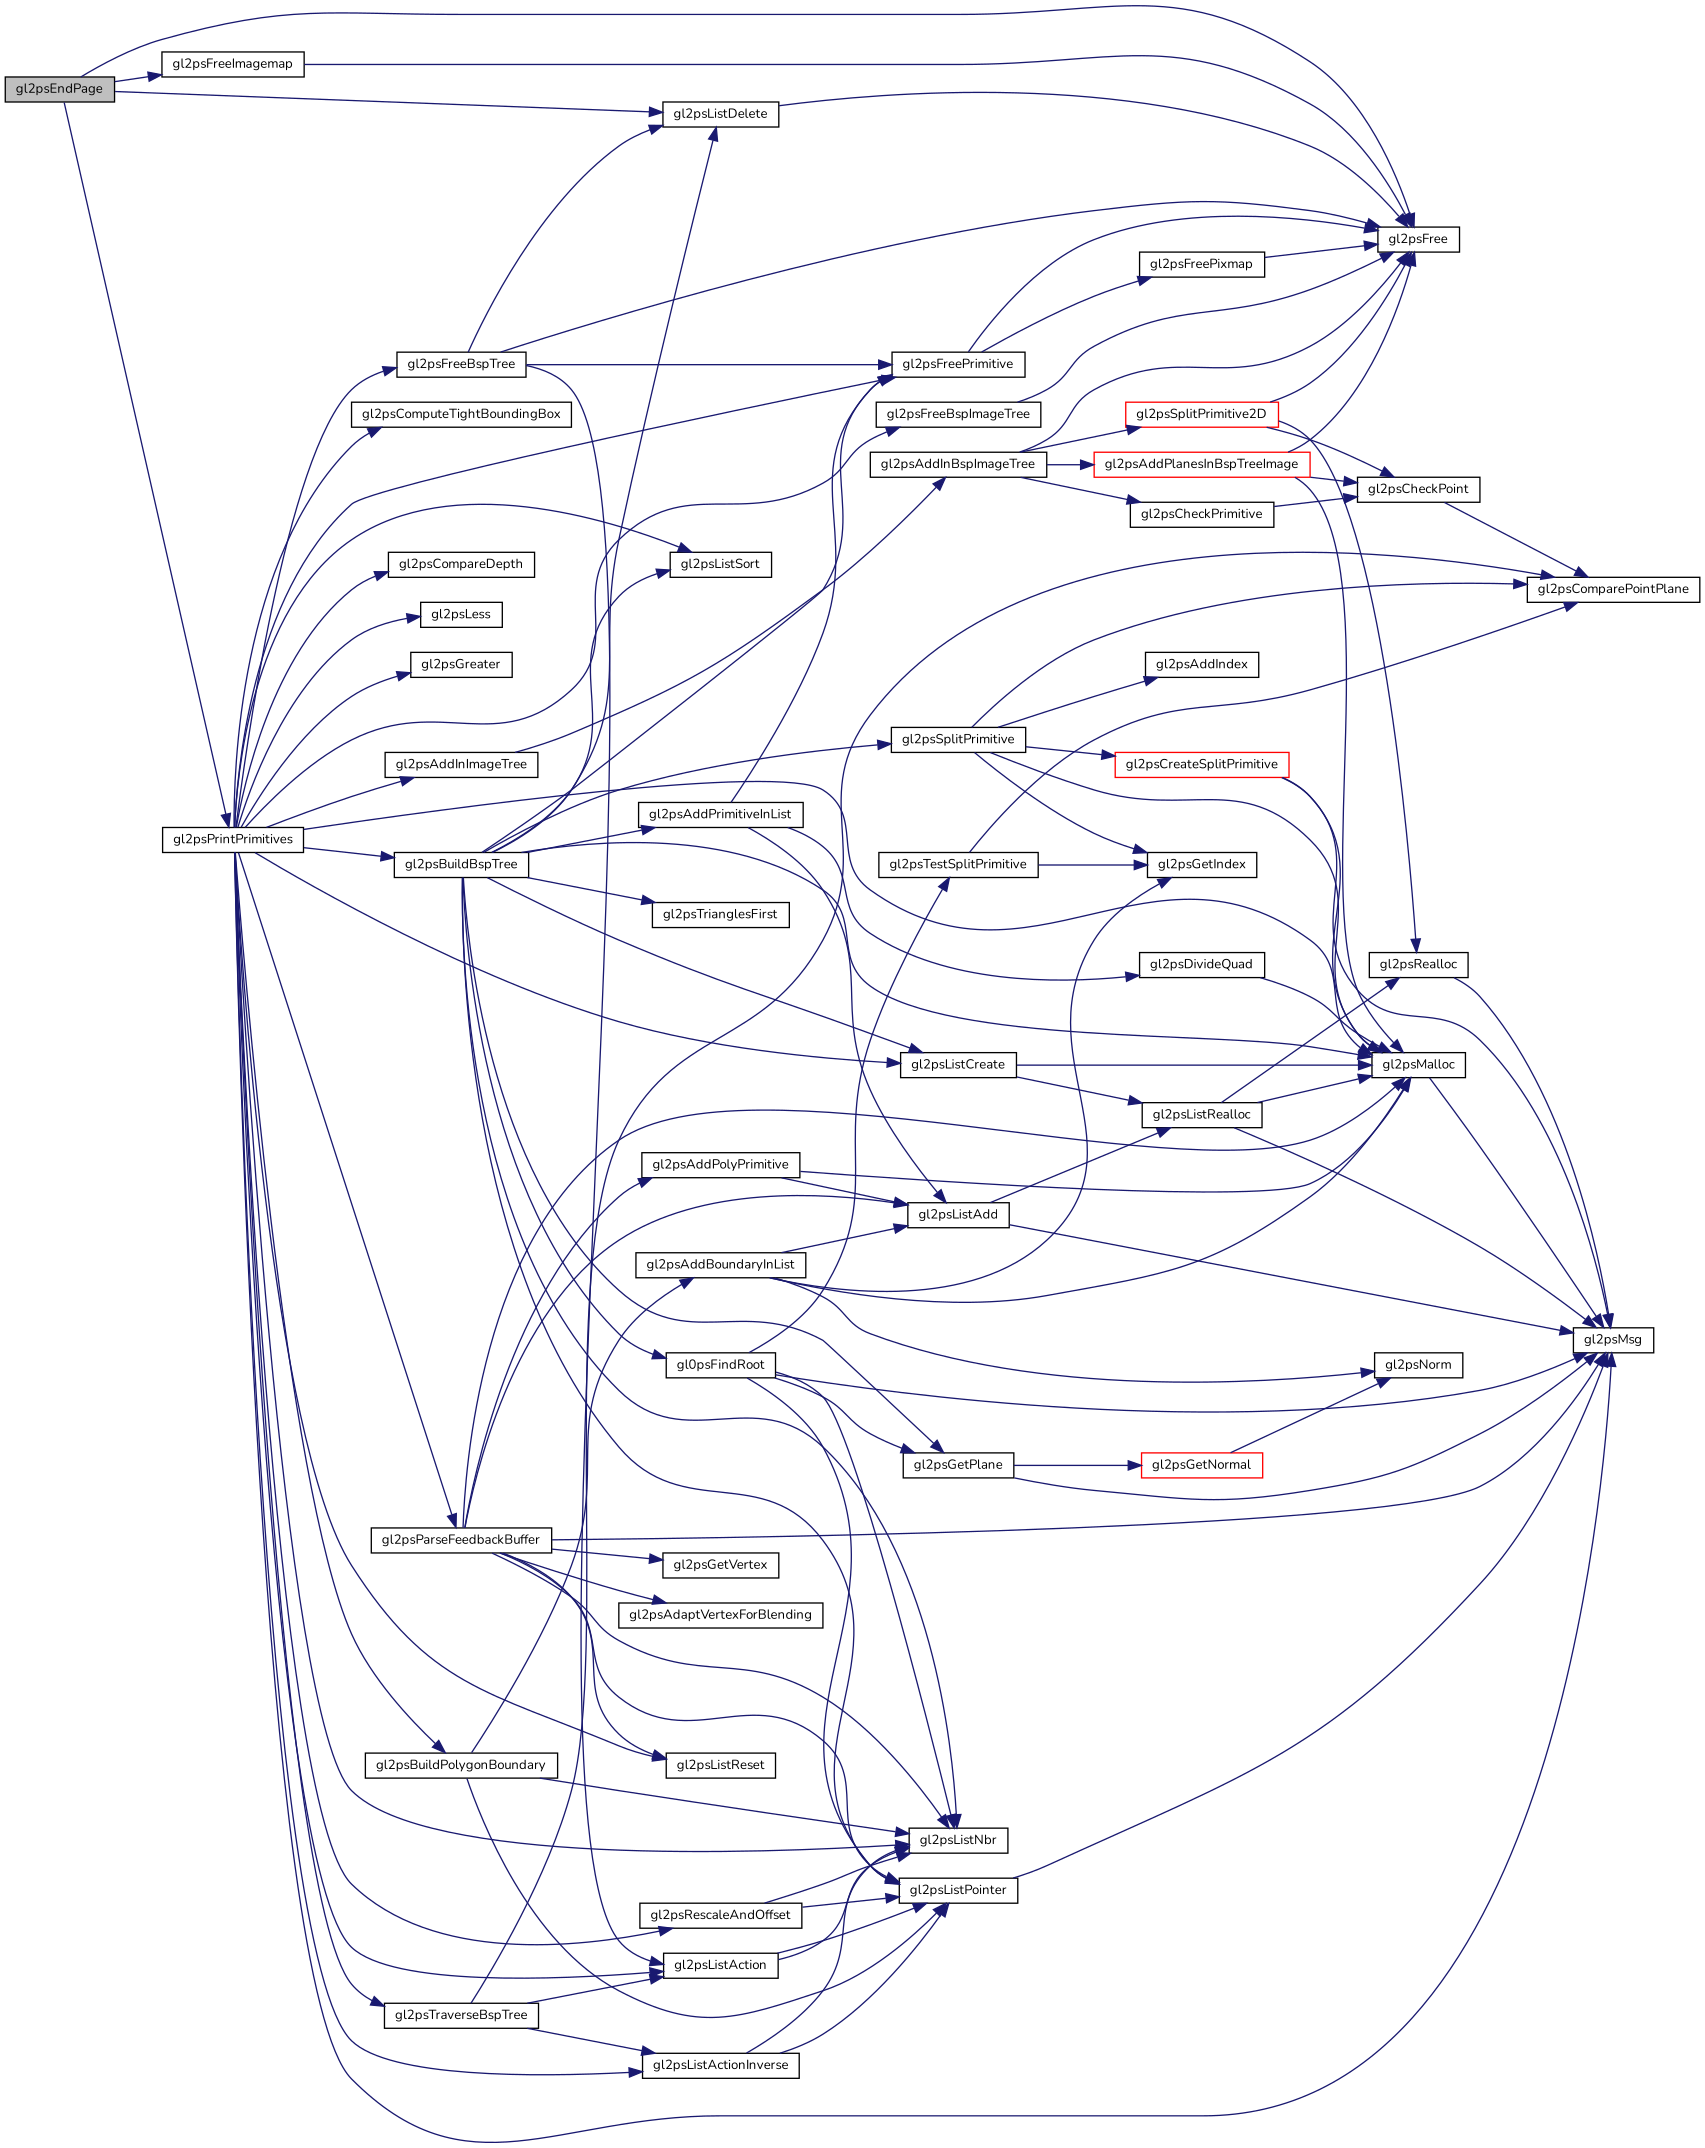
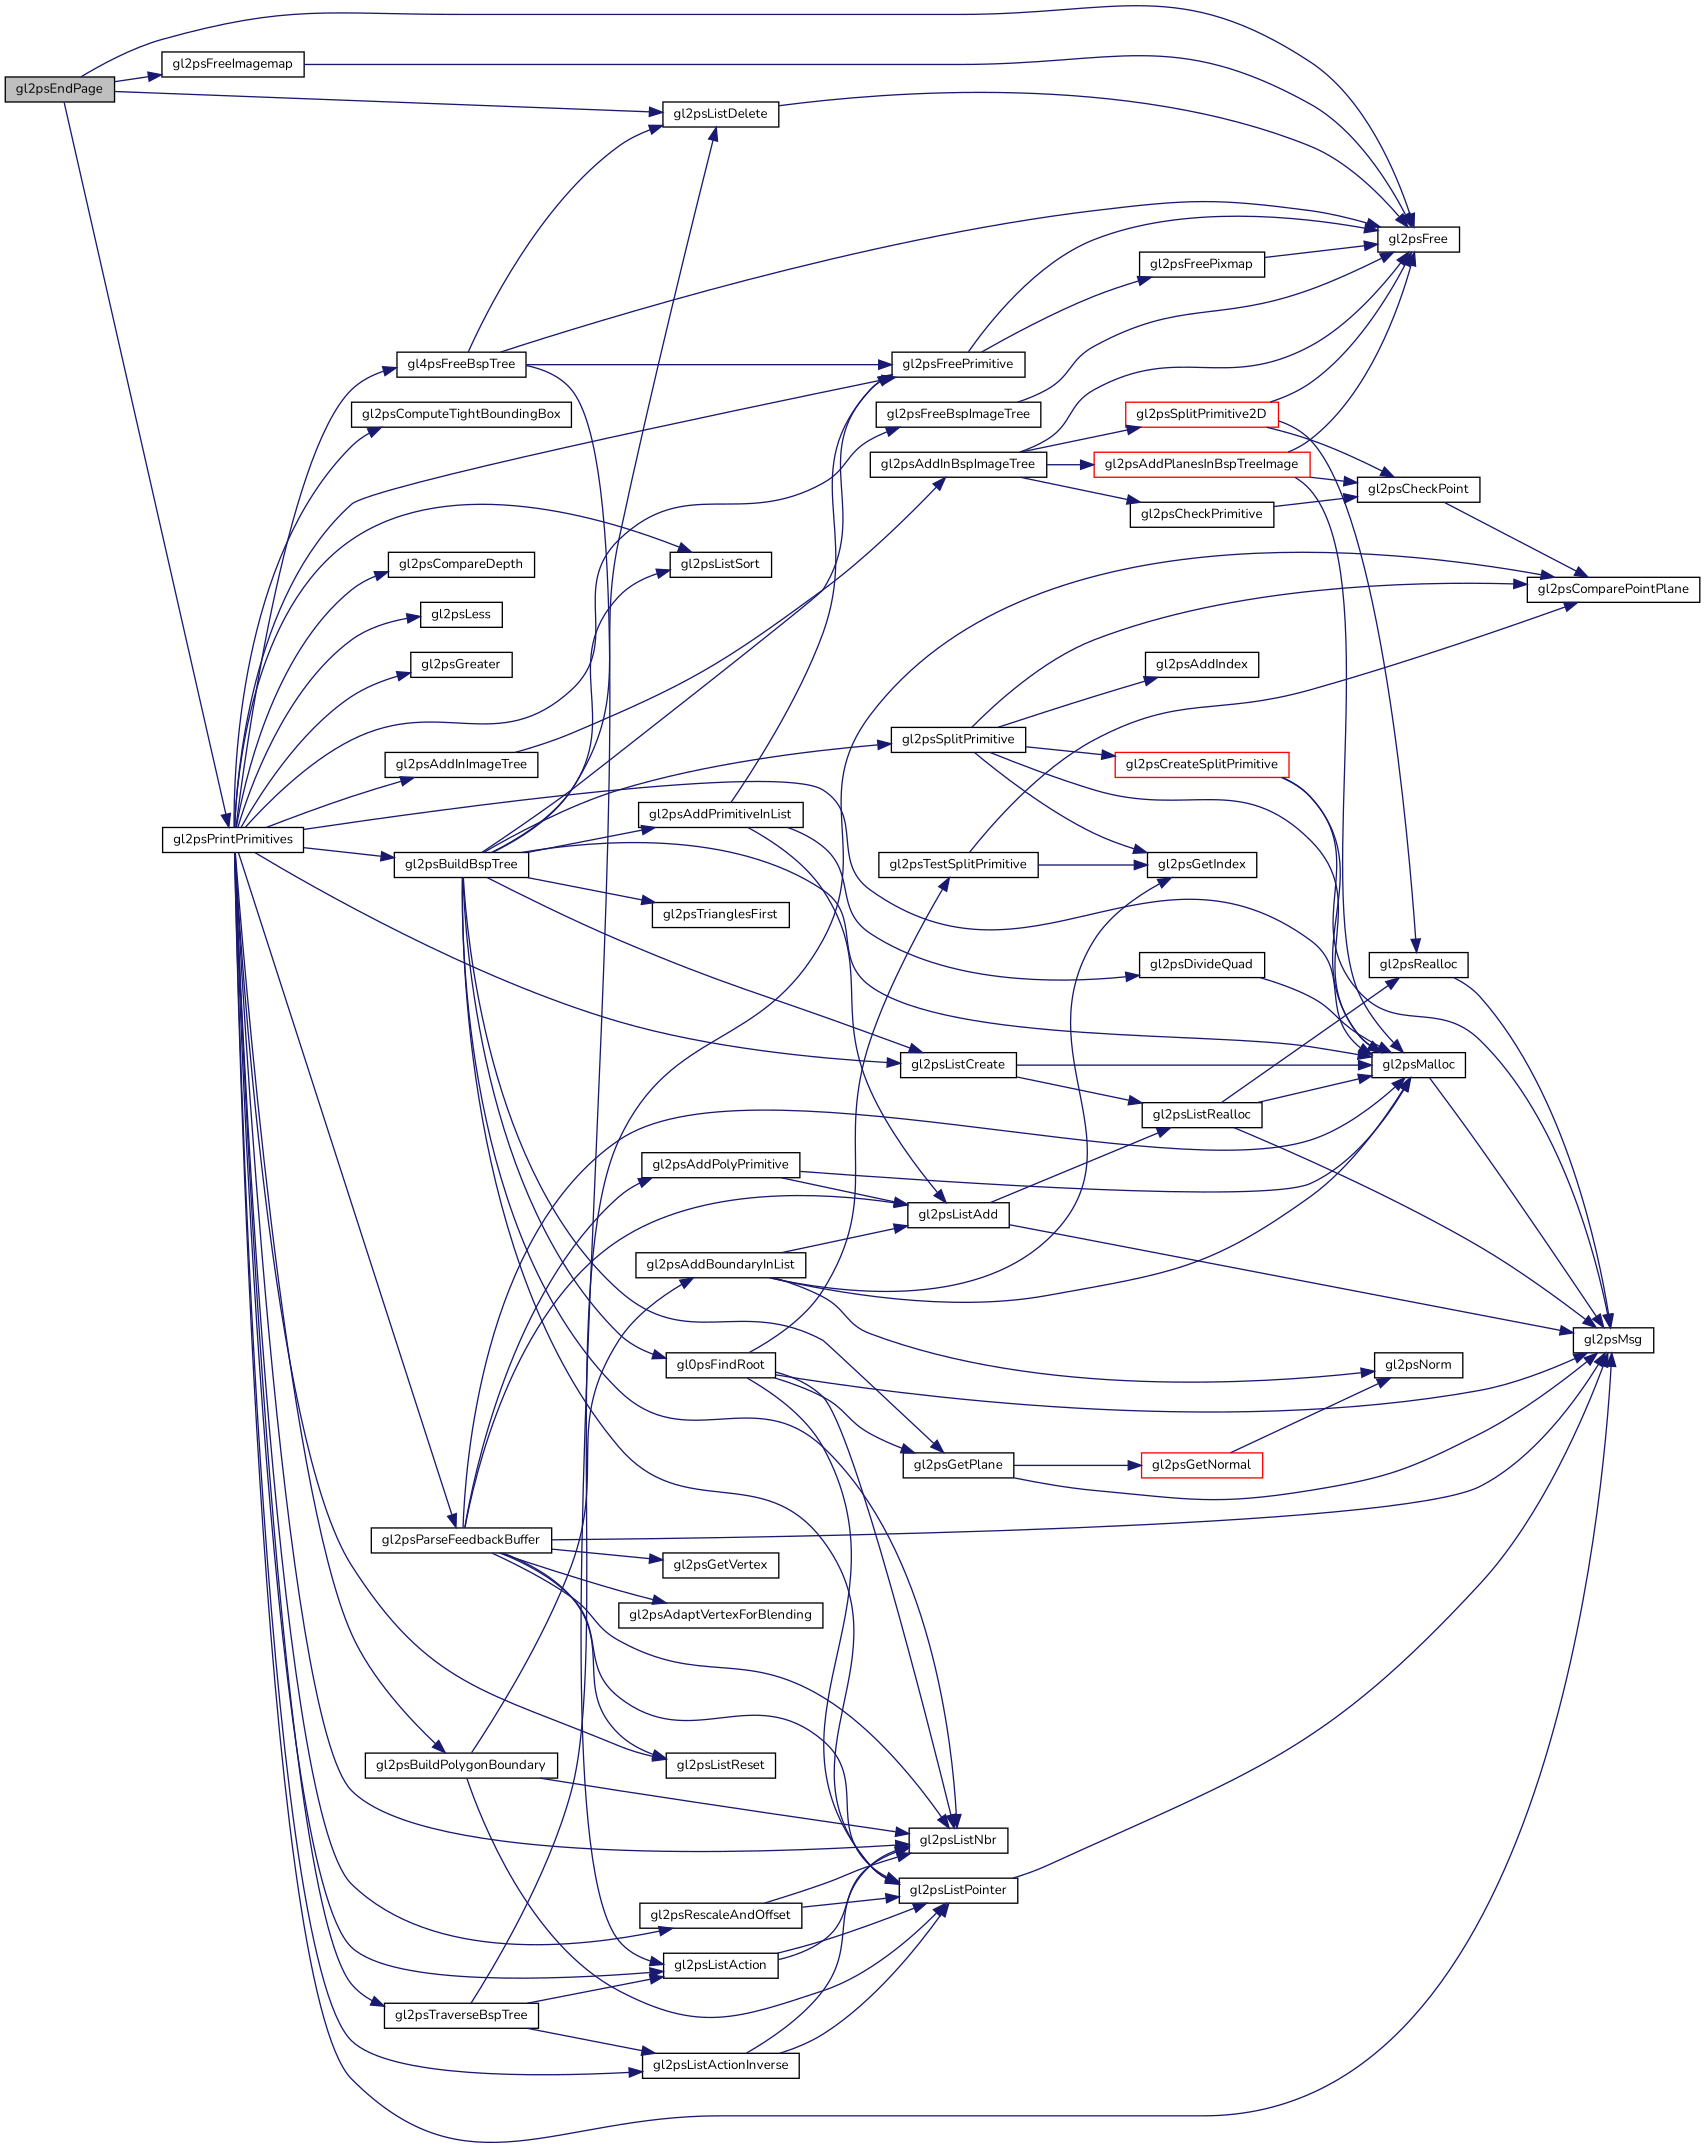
(461, 365) -> (461, 365)
